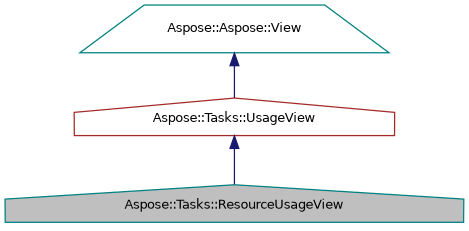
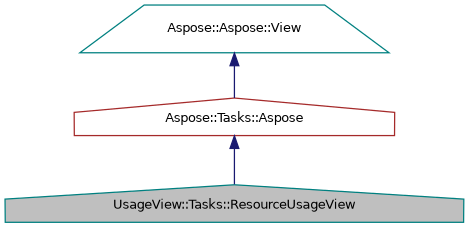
(234, 119) -> (234, 119)
(234, 206) -> (234, 206)
